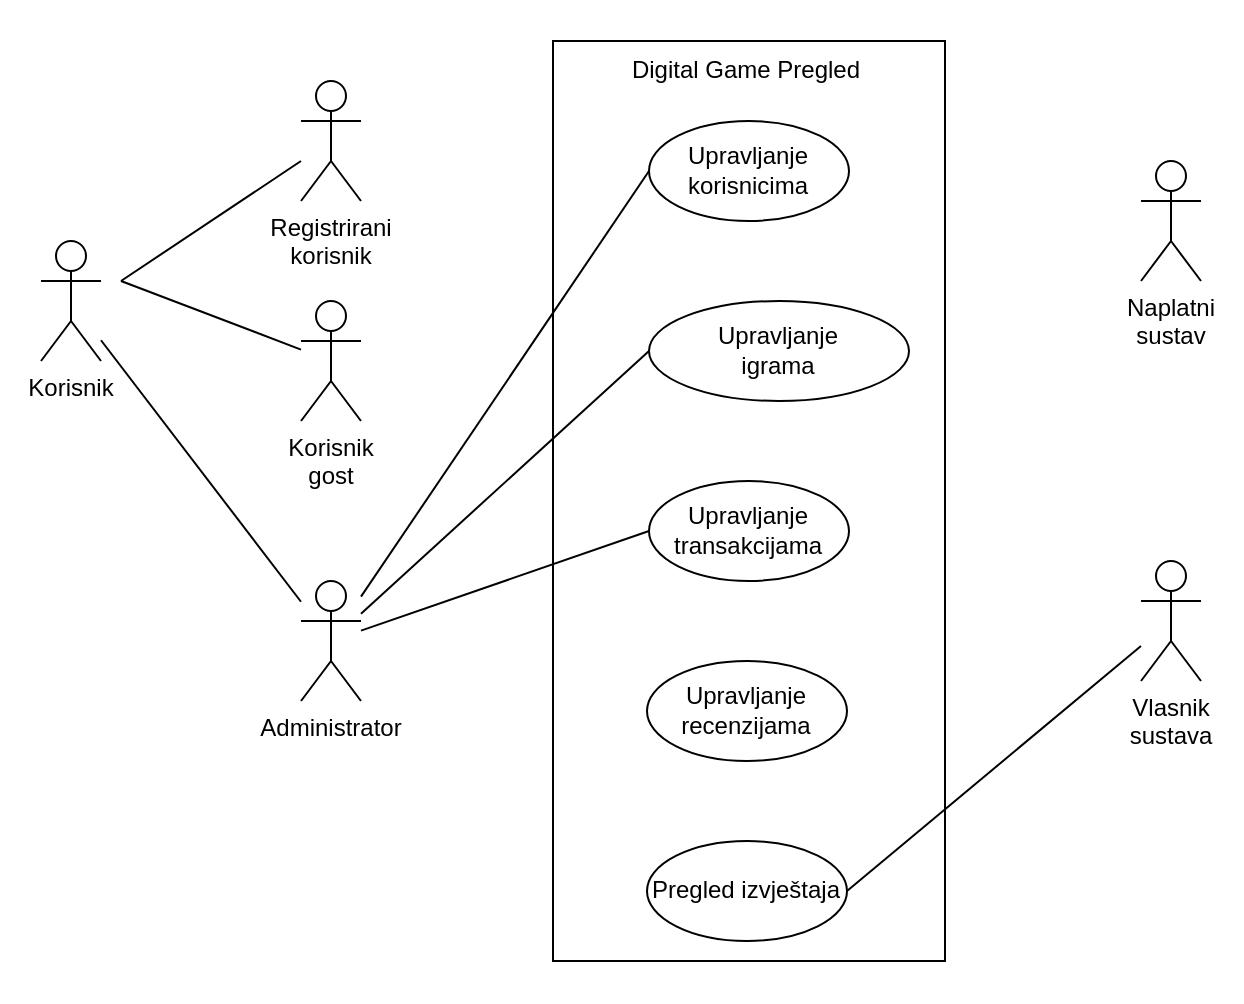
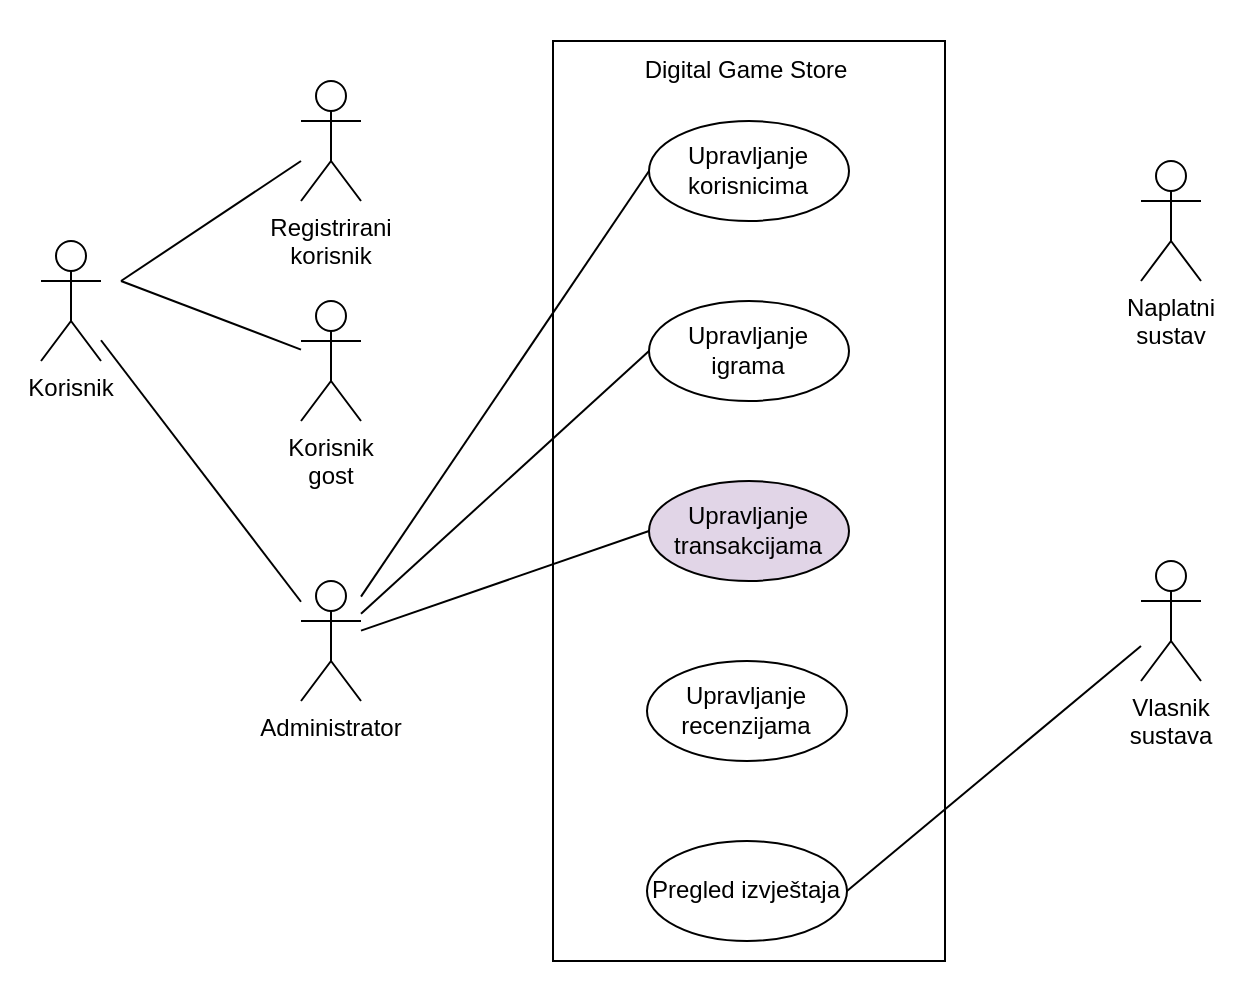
(747, 71) -> (747, 71)
(779, 351) -> (749, 351)
(749, 531) -> (749, 531)
